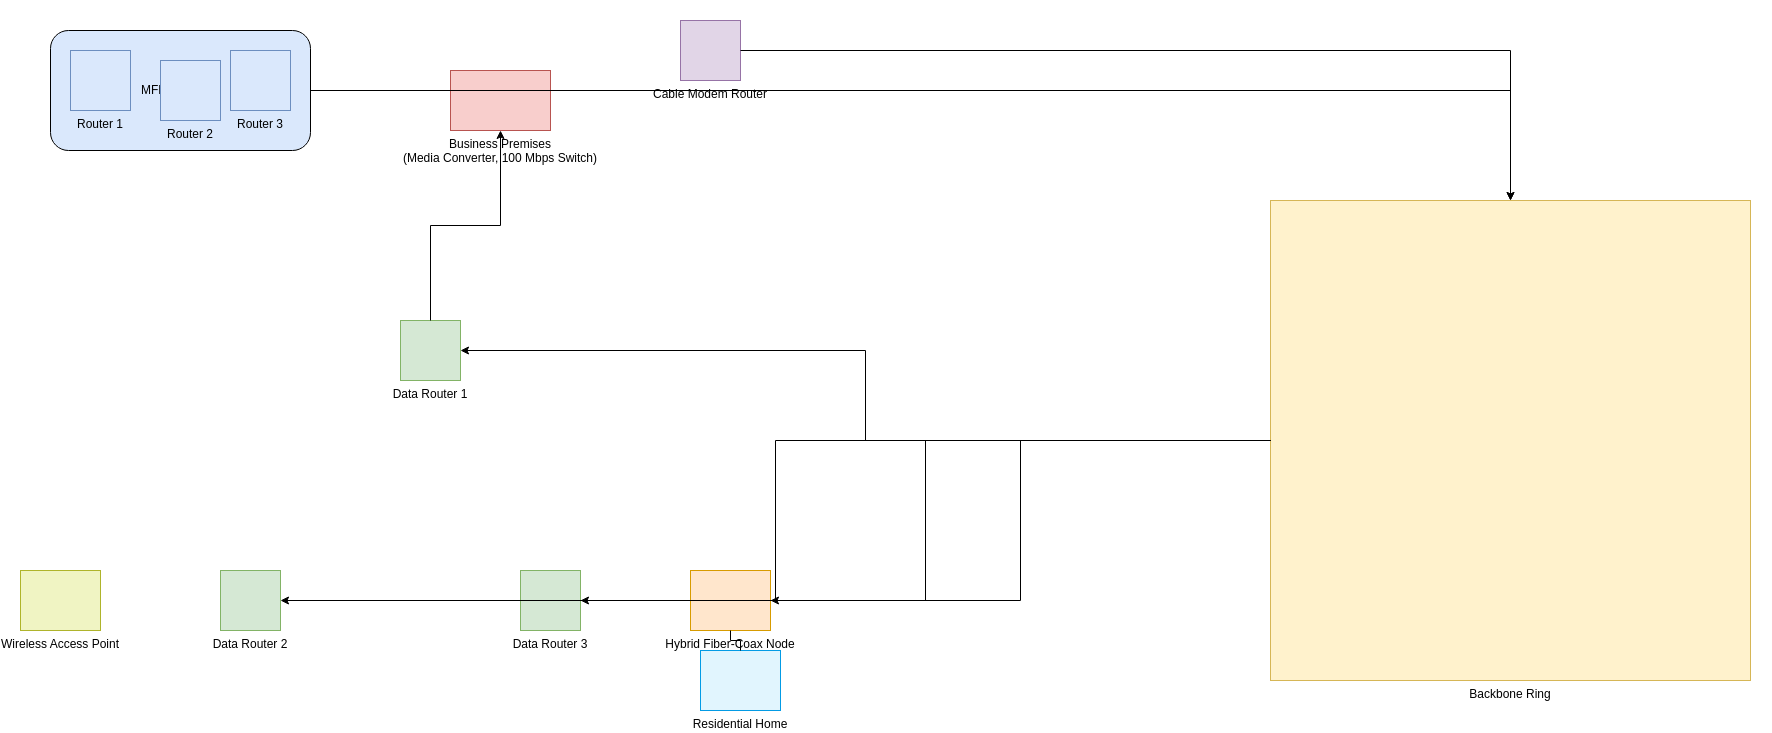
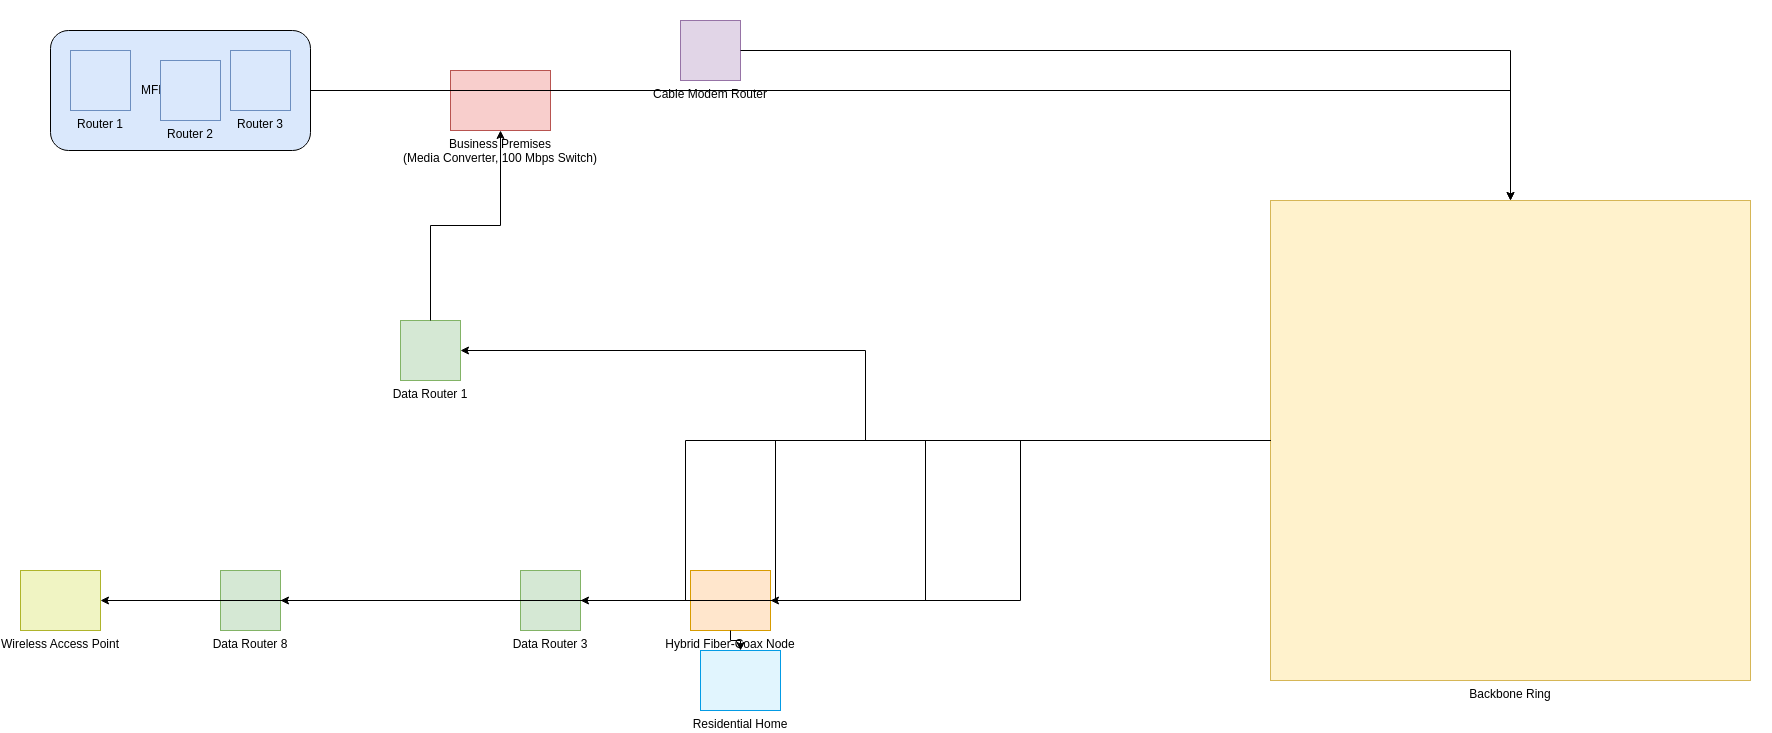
none -> (686, 476)
(741, 642) -> (739, 641)
(250, 644) -> (250, 644)
